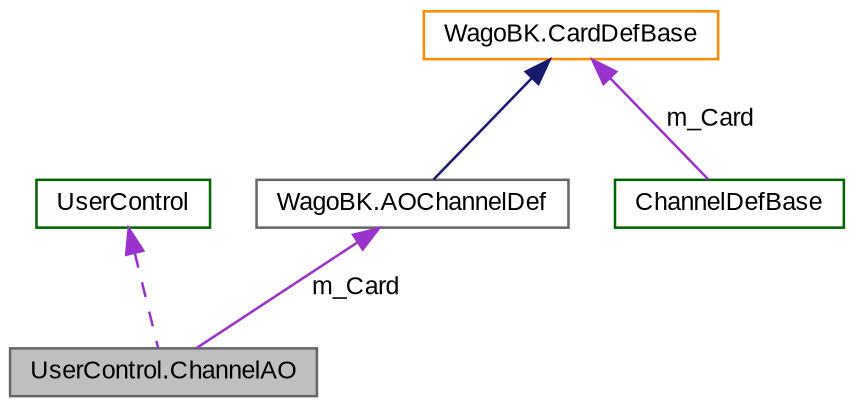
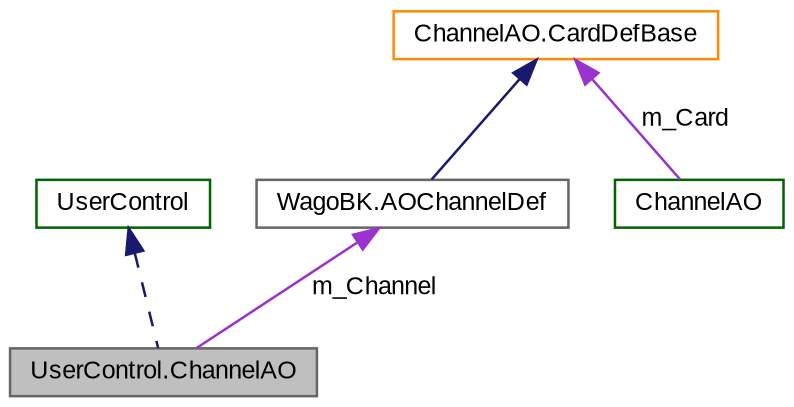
(571, 35) -> (556, 35)
(729, 204) -> (699, 204)
(352, 288) -> (371, 288)
(146, 301) -> (146, 301)
